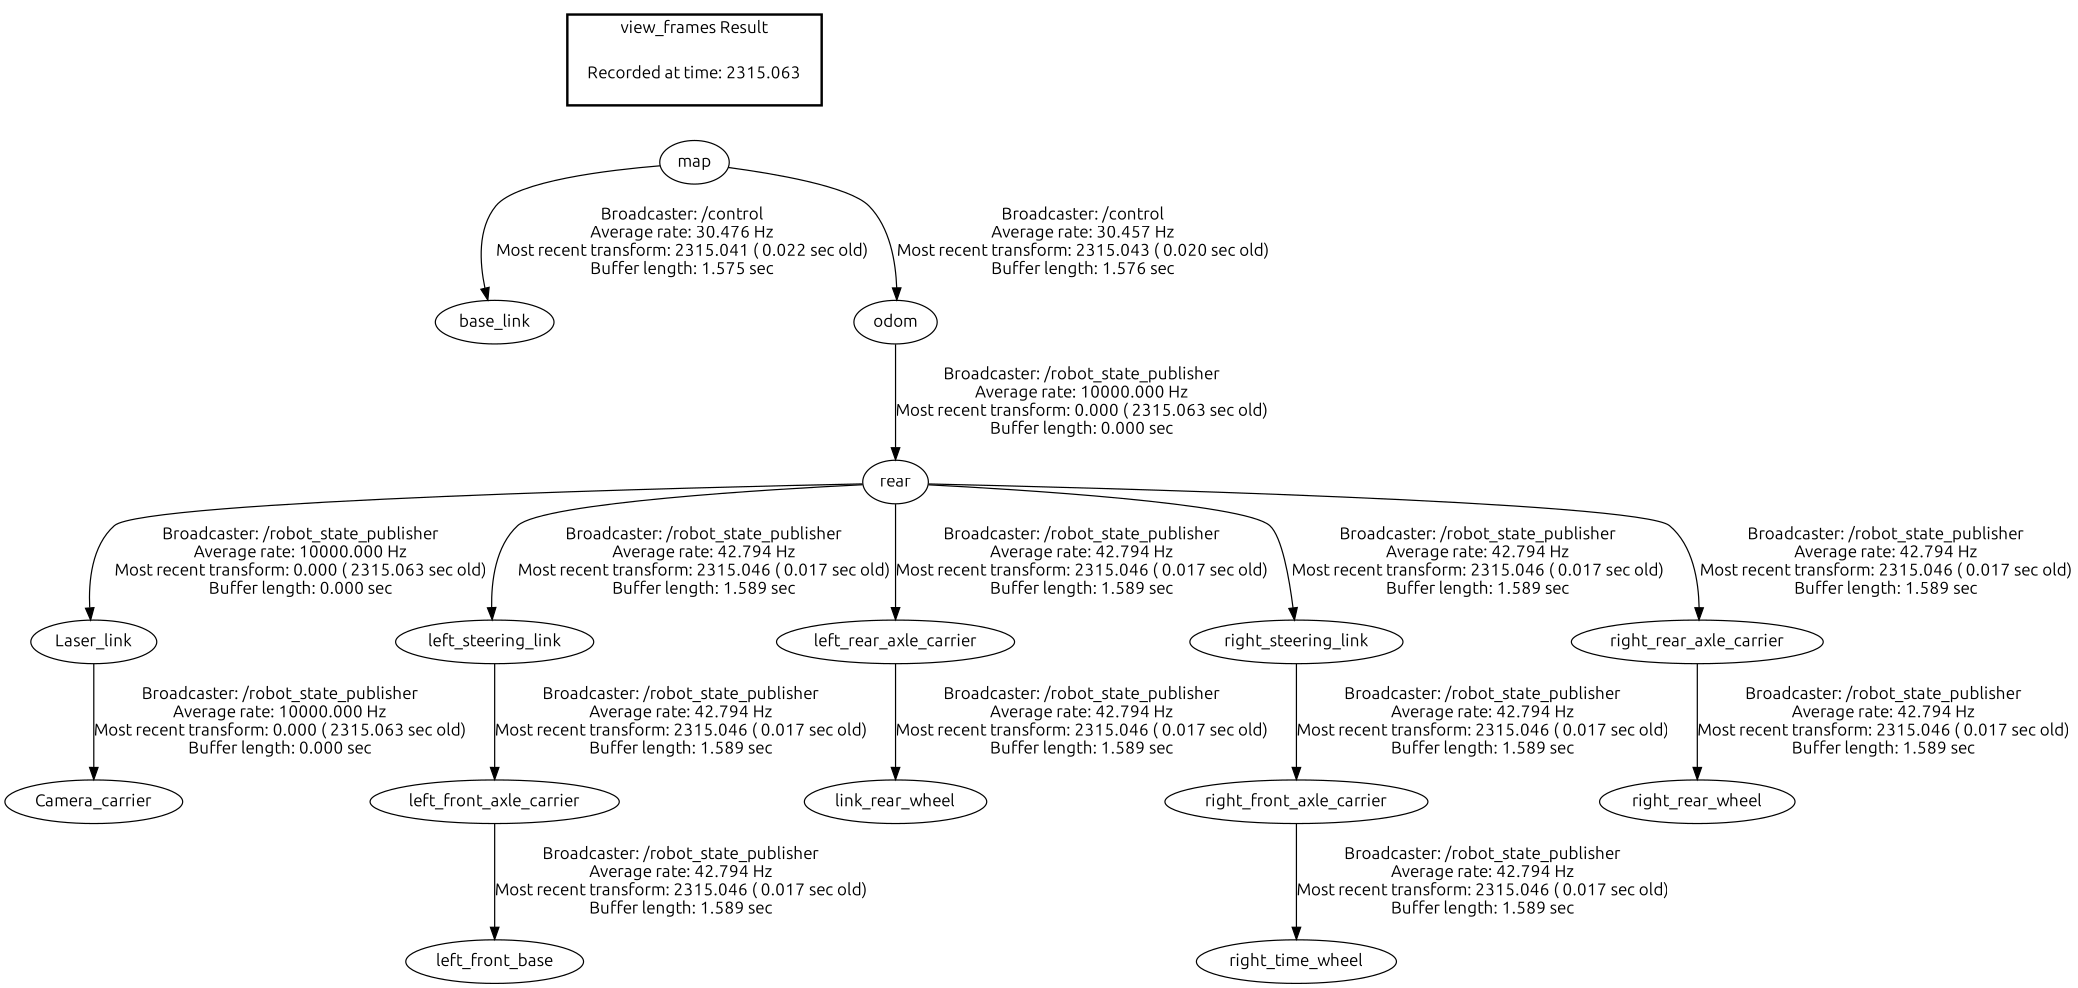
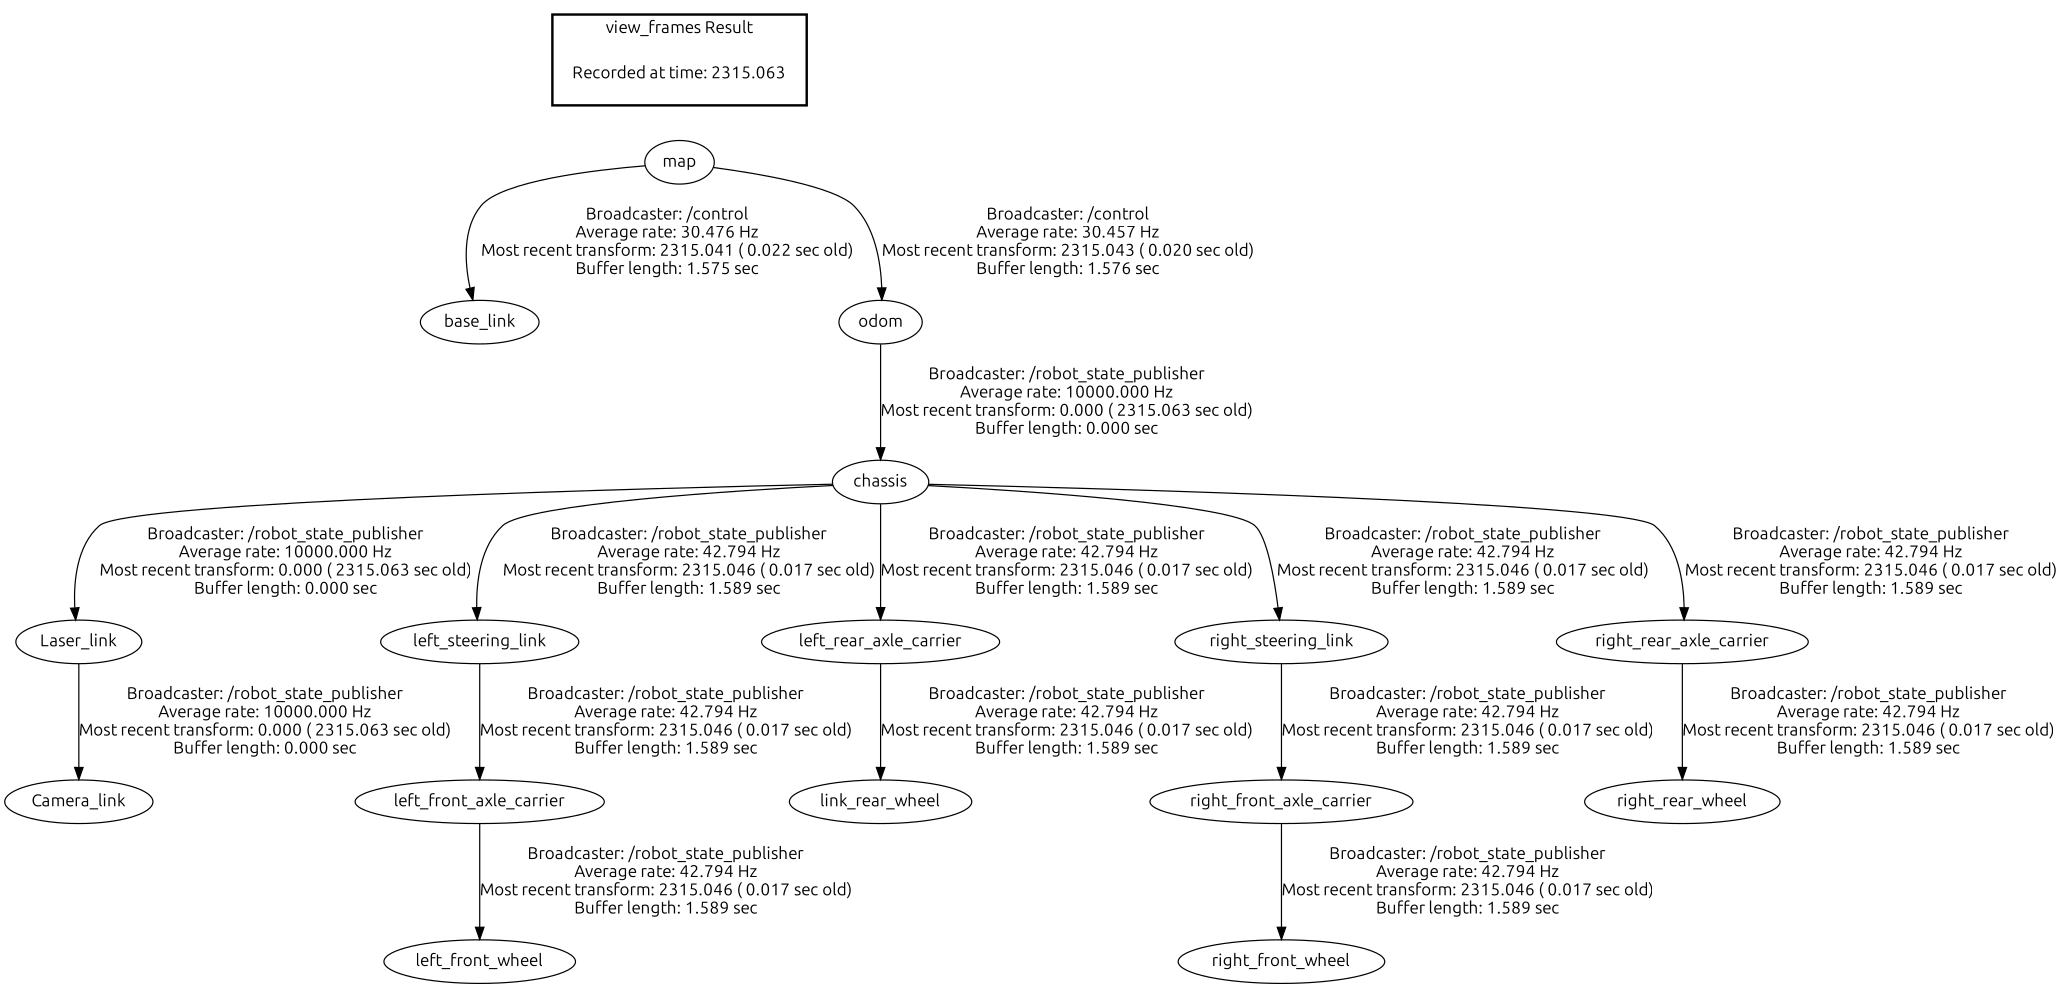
(896, 482) -> (881, 482)
(94, 802) -> (79, 802)
(495, 962) -> (480, 962)
(1296, 962) -> (1281, 962)
